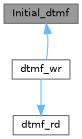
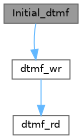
(48, 47) -> (34, 37)
